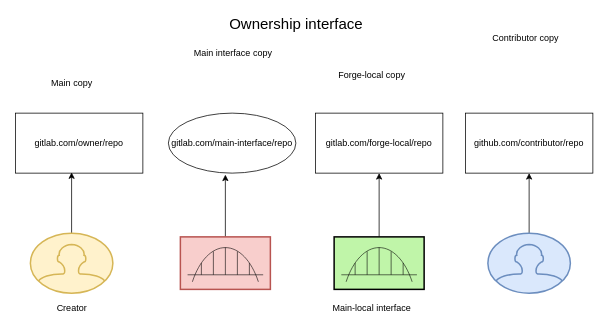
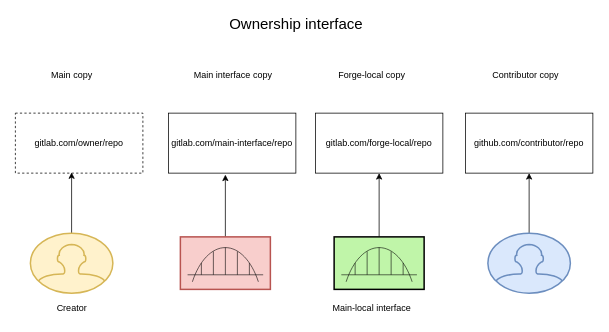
(525, 38) -> (525, 75)
(233, 53) -> (233, 75)
(72, 83) -> (72, 75)
(79, 143) -> (79, 143)
(232, 143) -> (232, 143)
